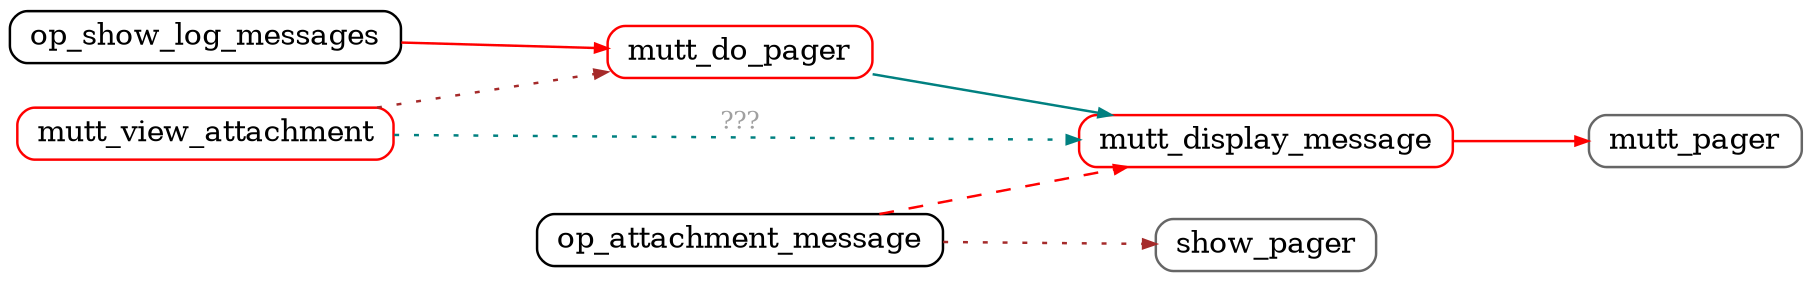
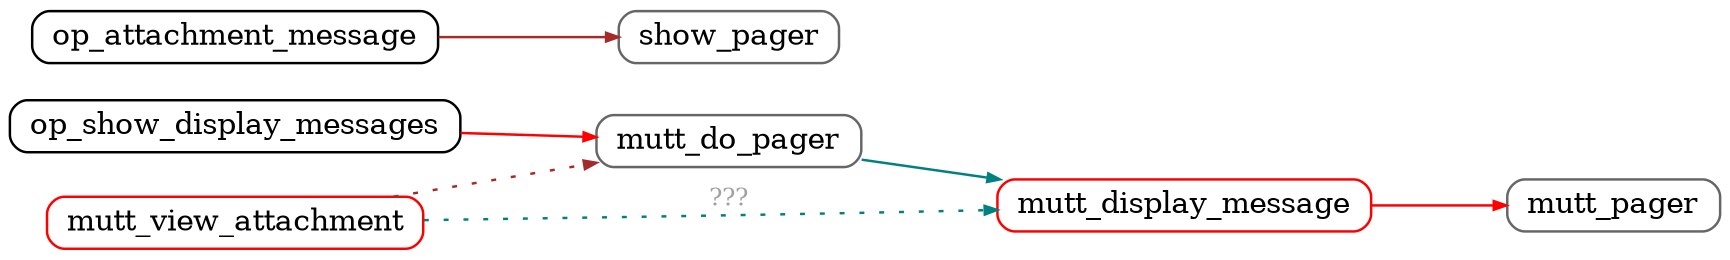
(205, 37) -> (235, 126)
(740, 52) -> (729, 141)
(997, 192) -> none
(1043, 243) -> (522, 37)
